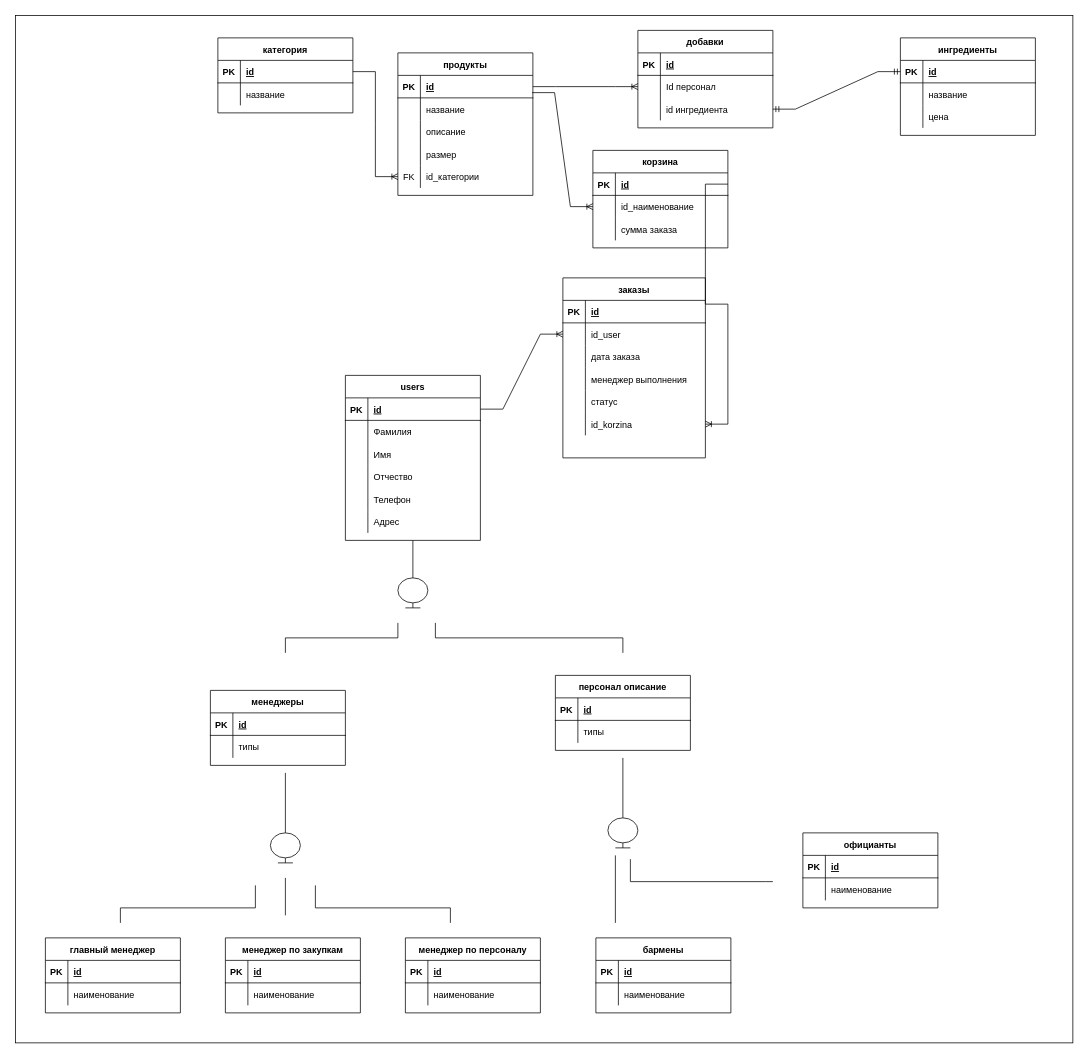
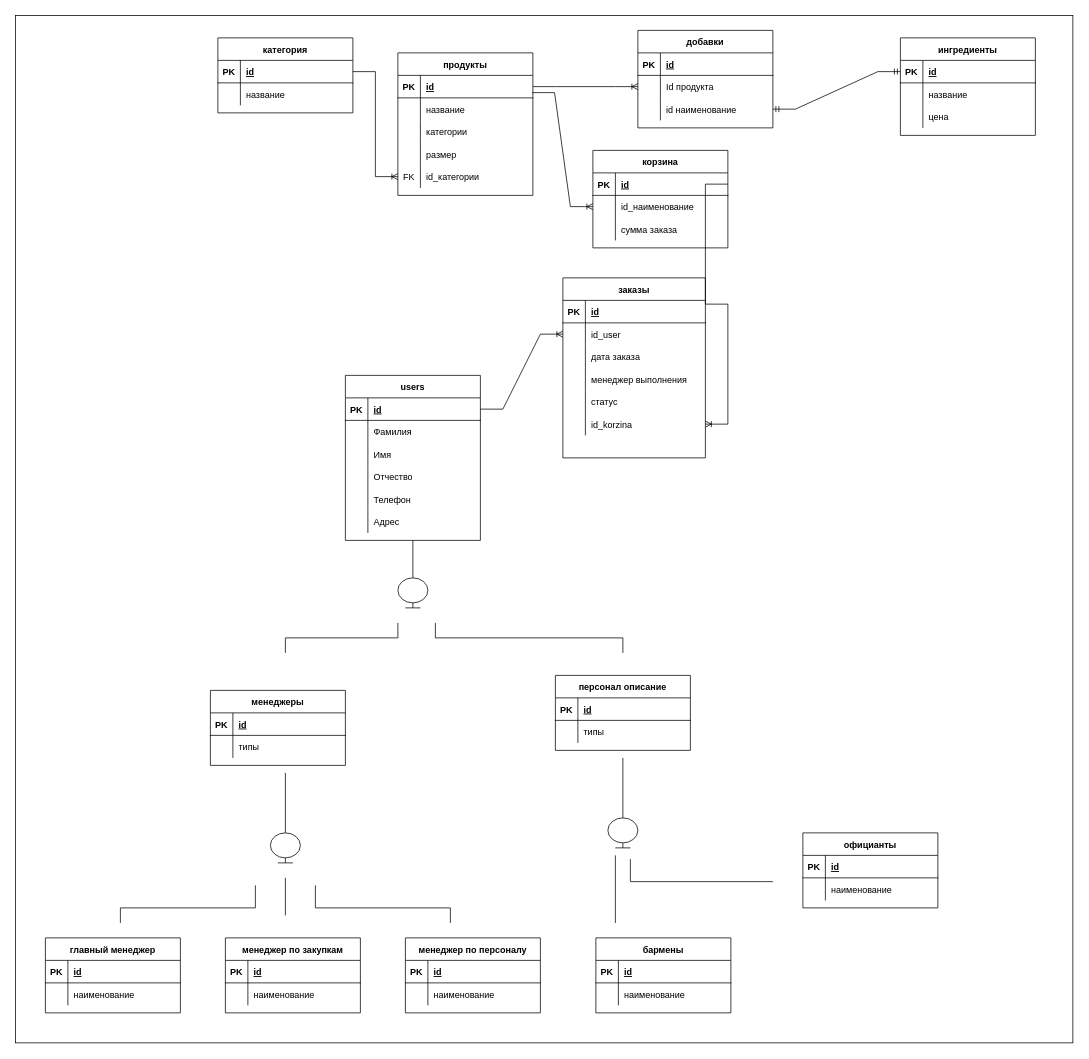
(693, 87) -> (693, 87)
(699, 110) -> (701, 110)
(446, 132) -> (449, 132)
